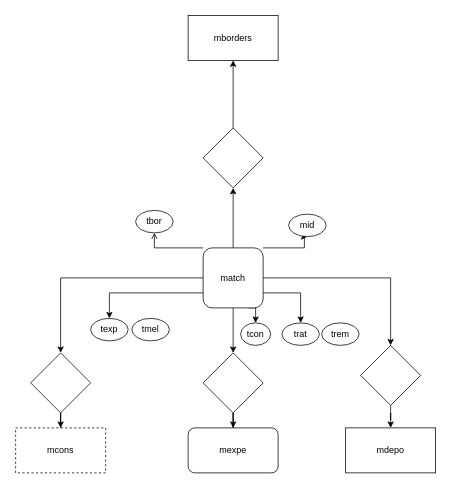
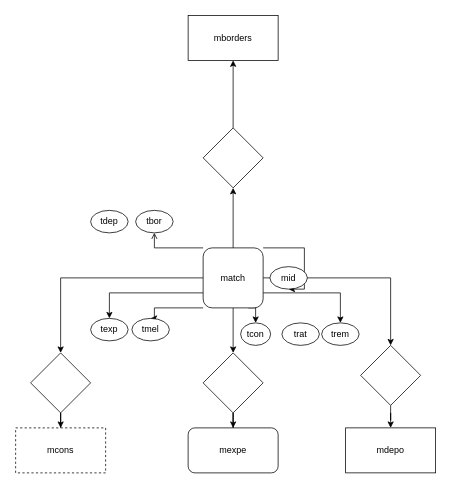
none -> (109, 222)
(307, 225) -> (288, 278)
(300, 301) -> (340, 304)
none -> (154, 312)
